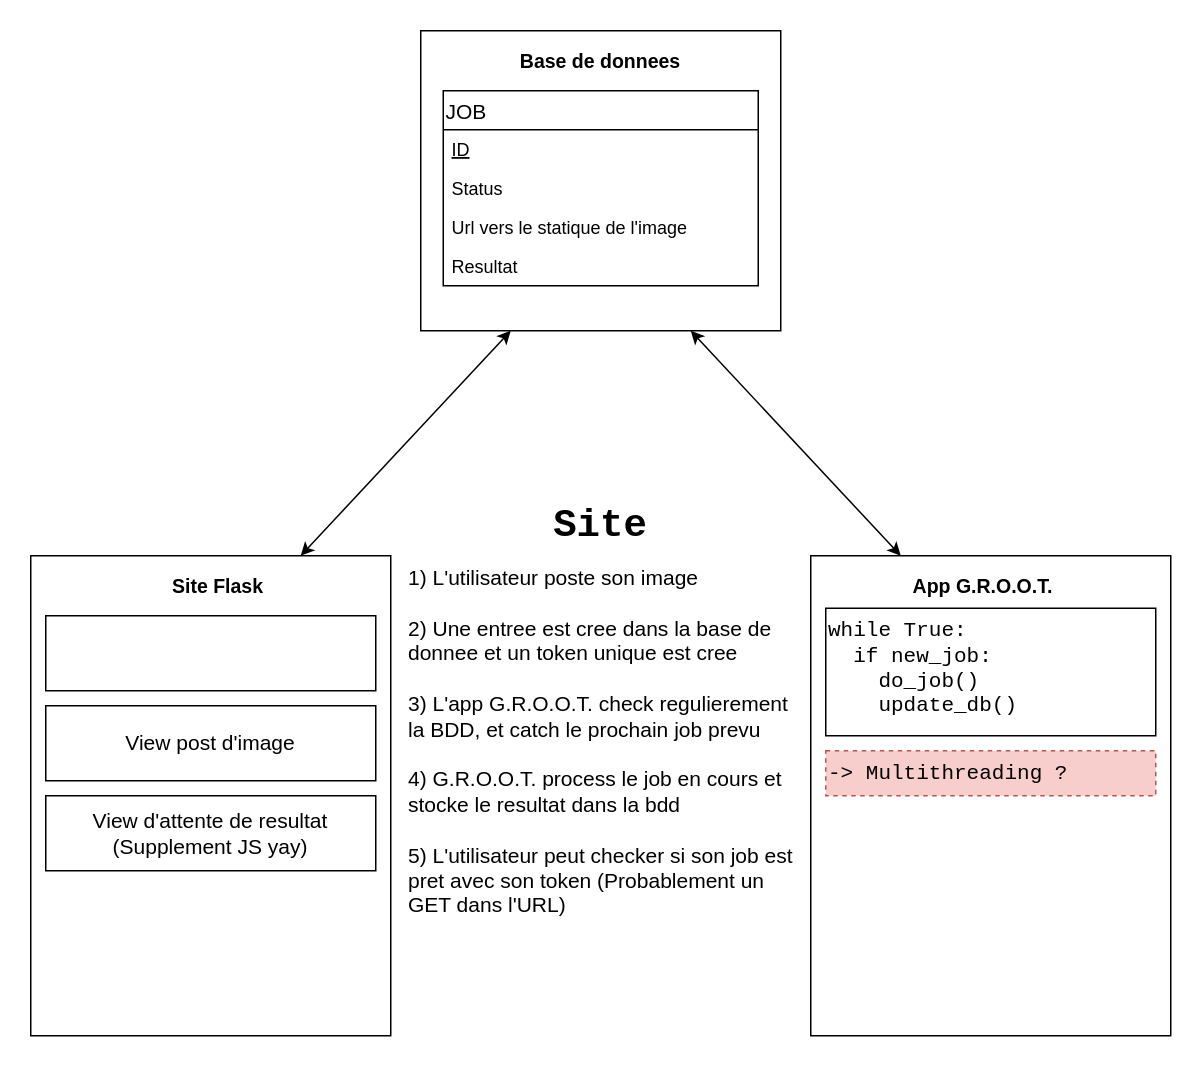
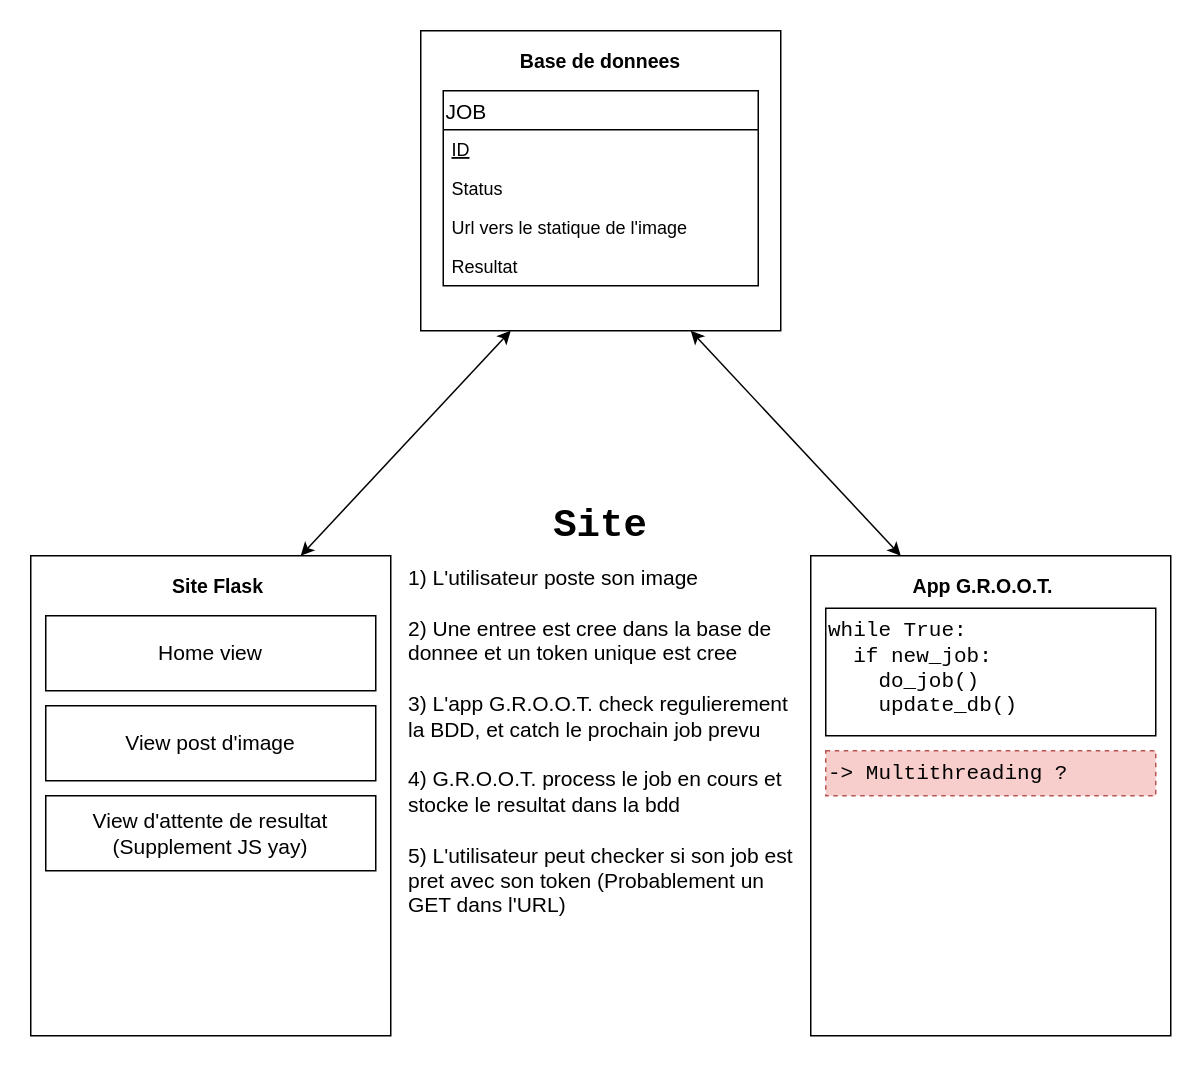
none -> (211, 653)
